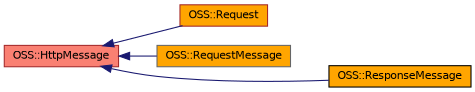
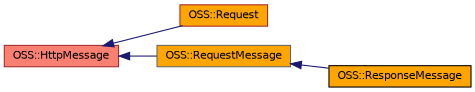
(220, 81) -> (315, 67)
